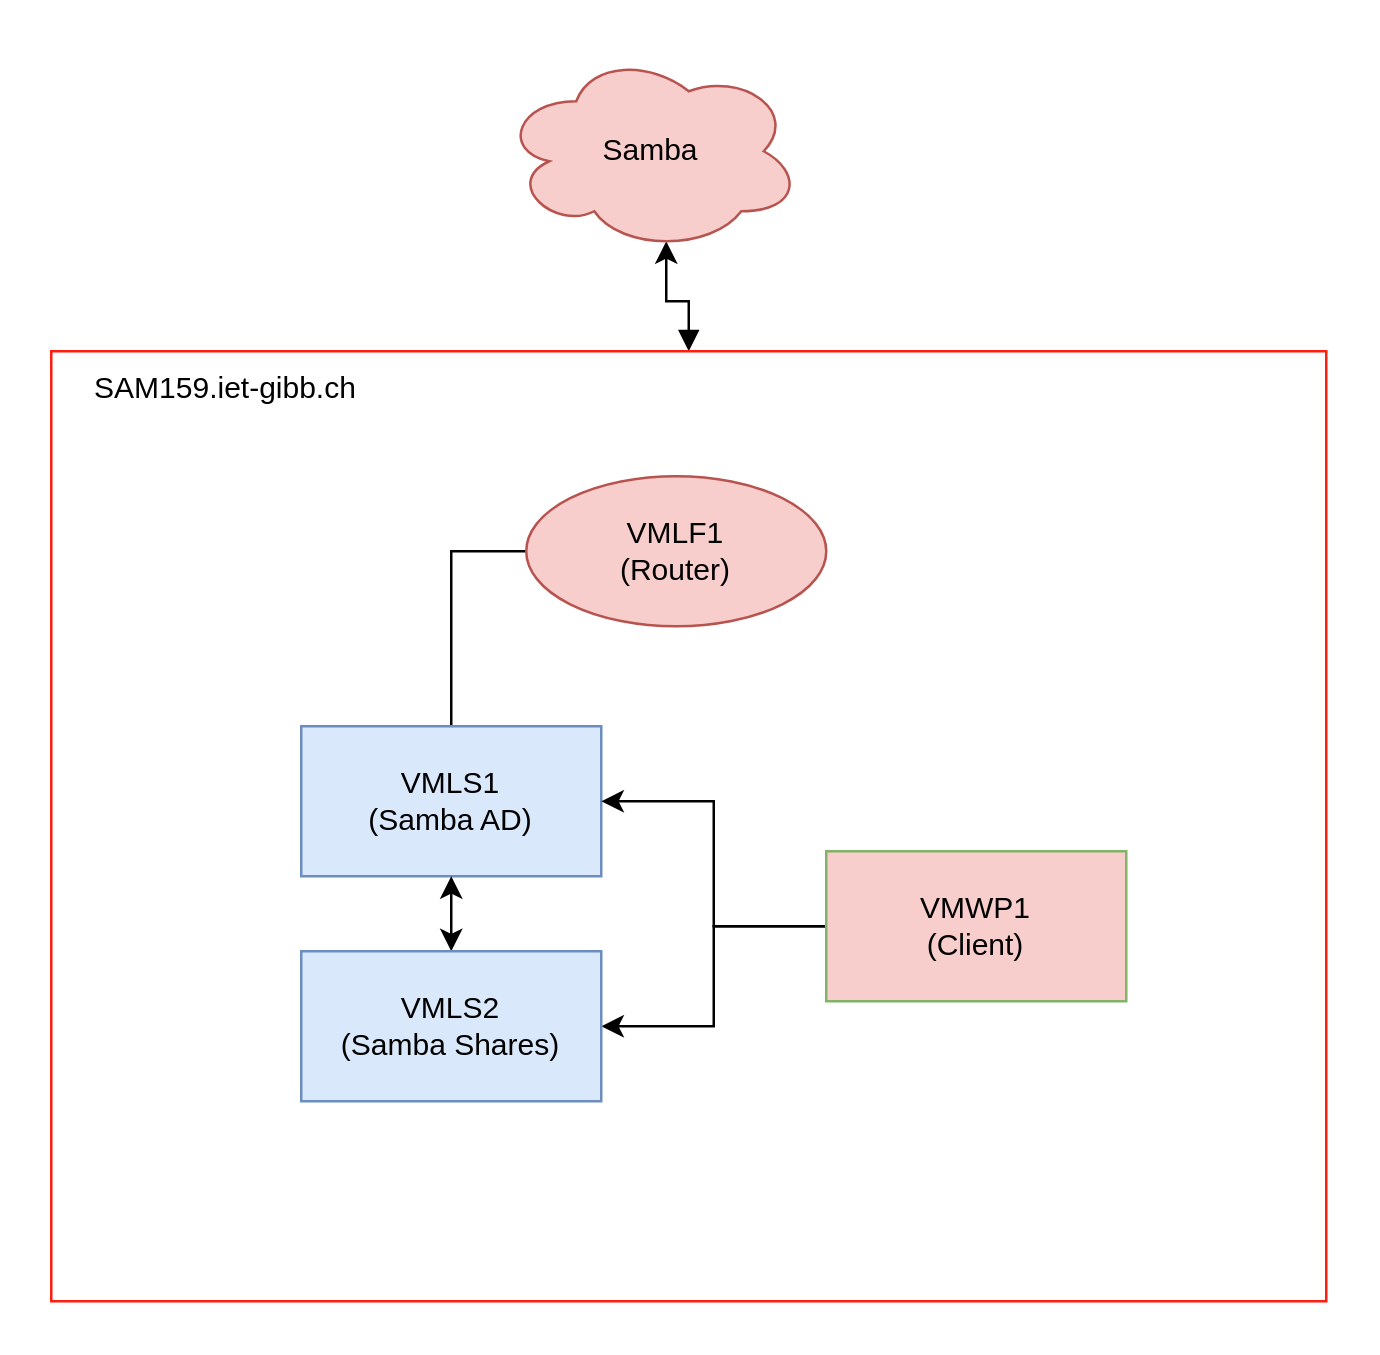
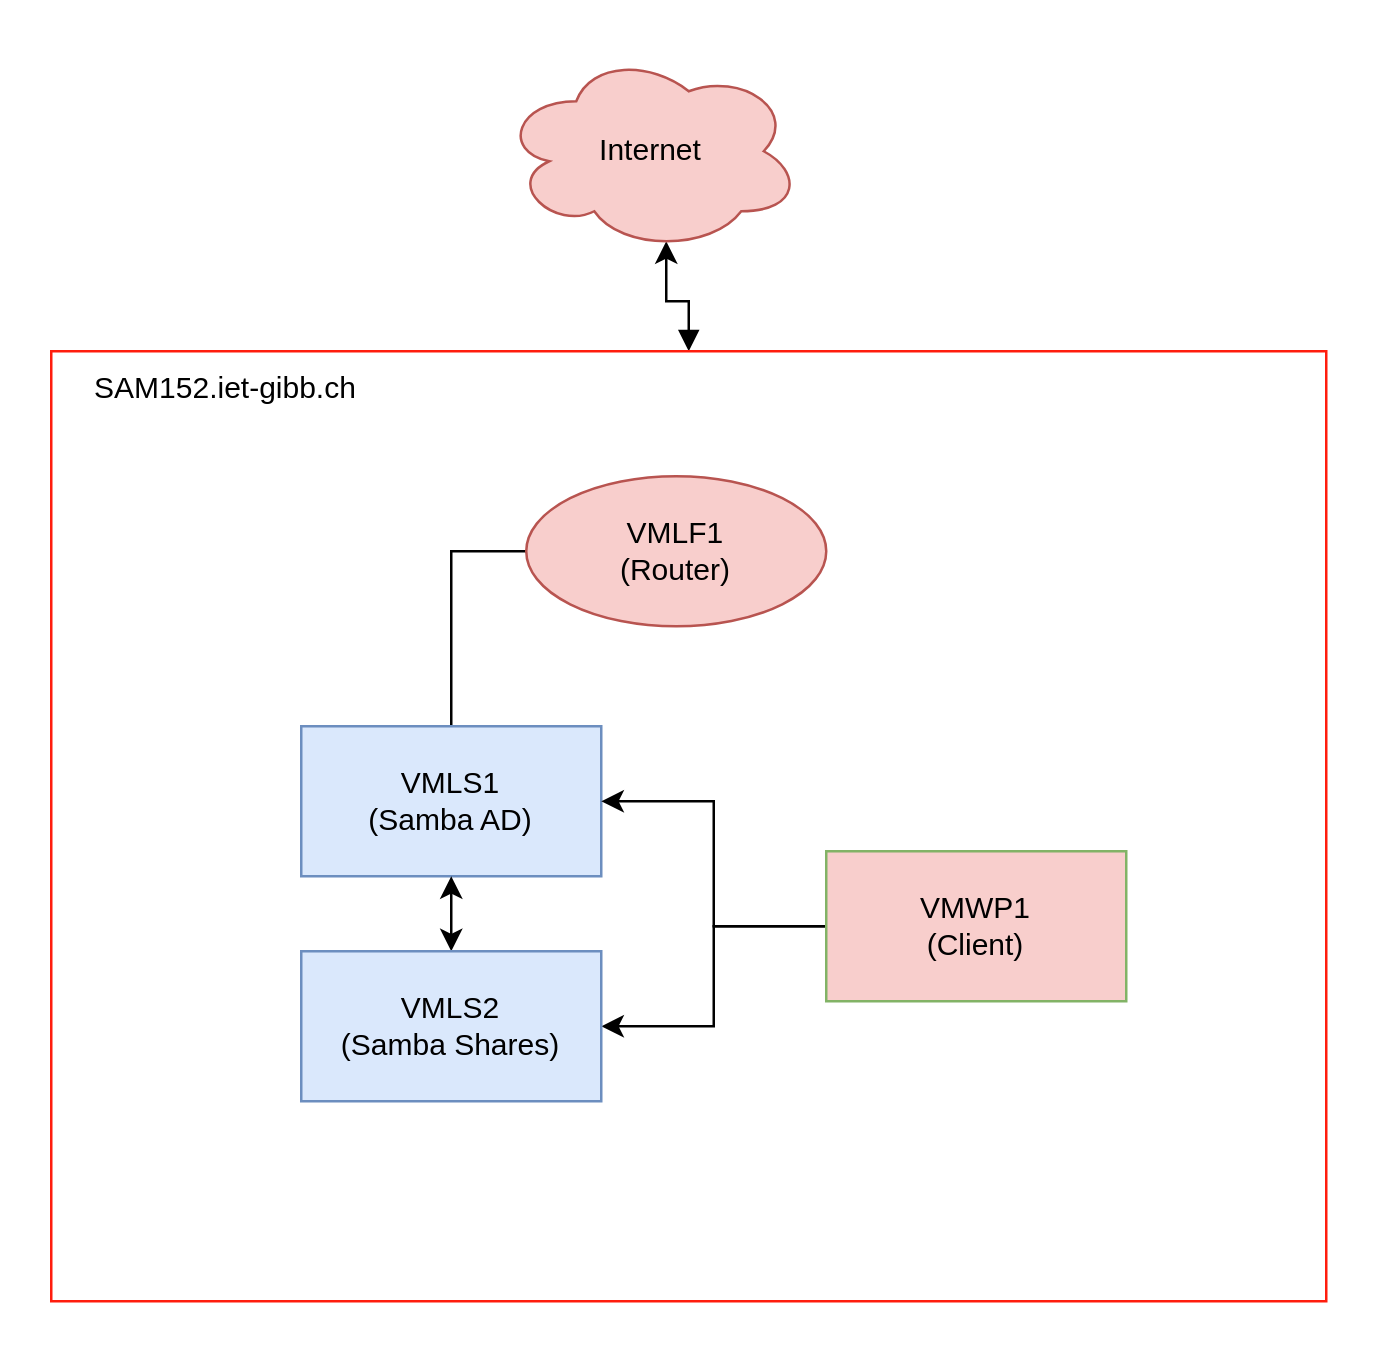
(651, 151) -> (651, 151)
(226, 389) -> (226, 389)
